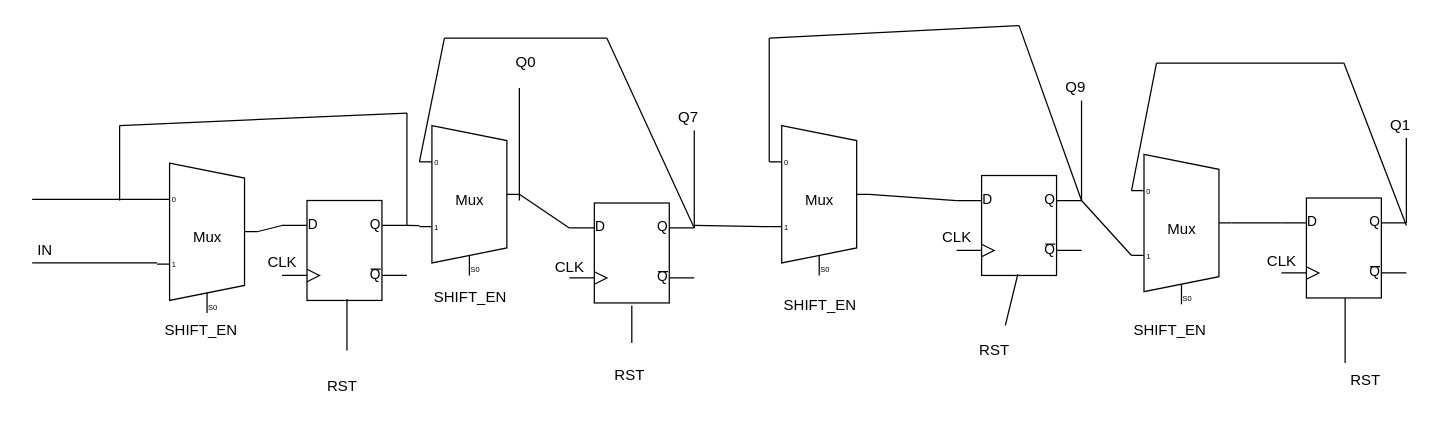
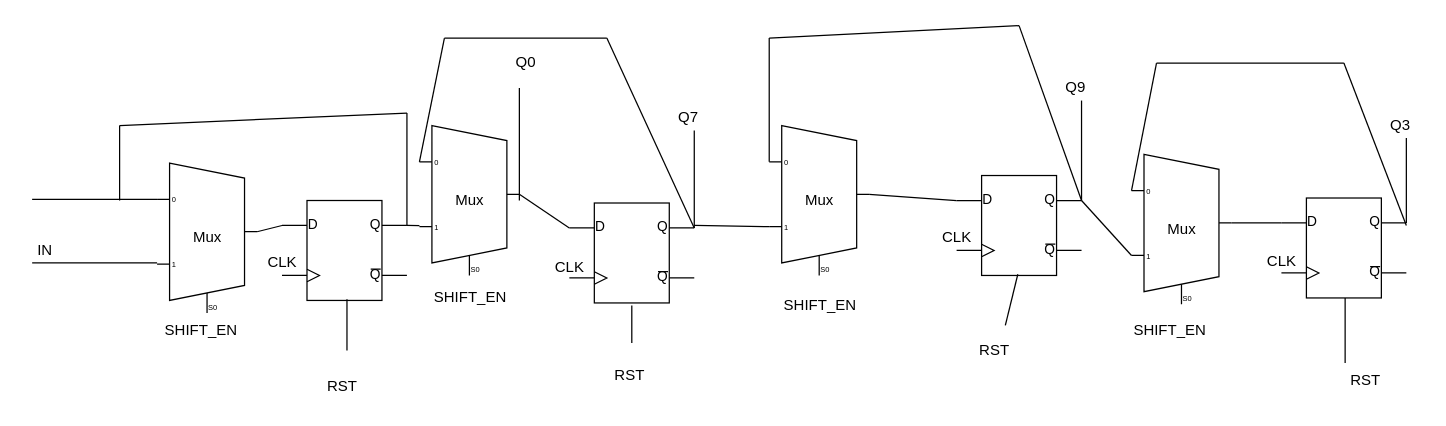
(1401, 126) -> (1401, 126)
